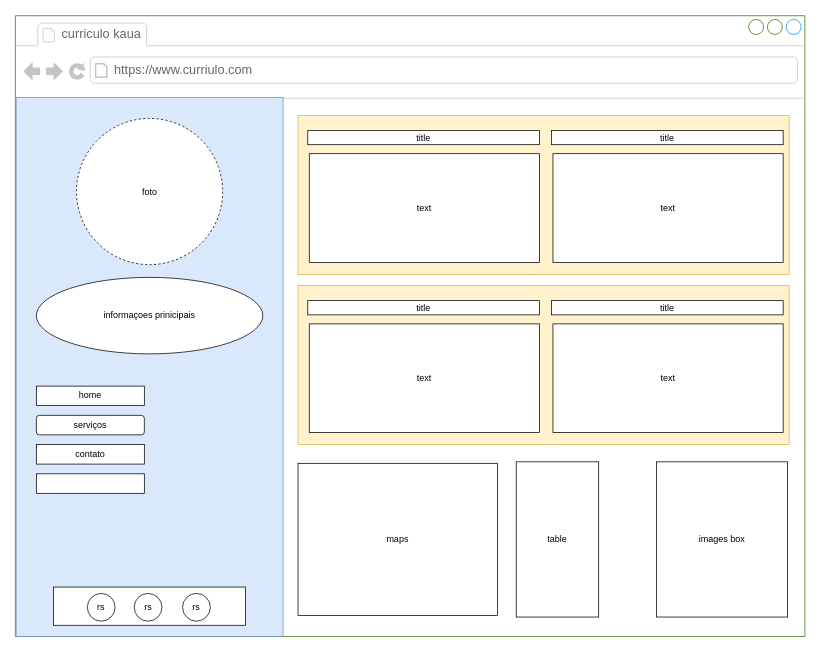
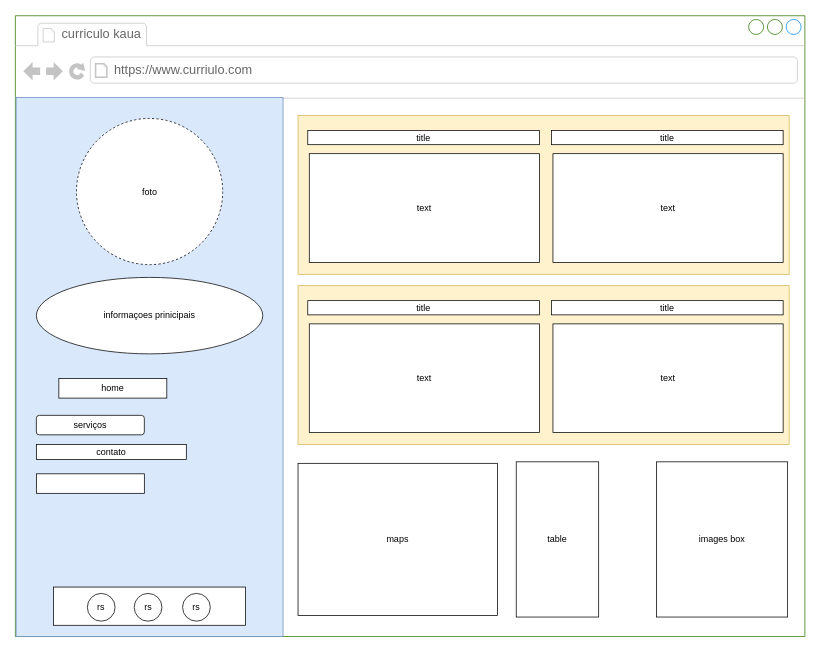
(90, 396) -> (113, 388)
(90, 454) -> (111, 452)
